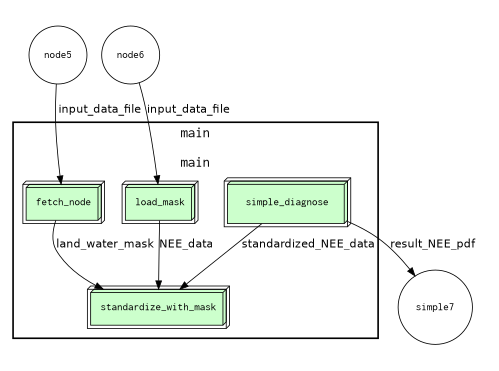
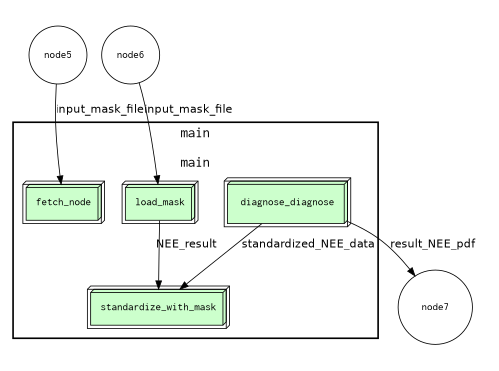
(100, 110) -> (100, 110)
(189, 110) -> (189, 110)
(287, 202) -> (287, 202)
(187, 244) -> (187, 244)
(63, 260) -> none
(435, 307) -> (435, 307)
